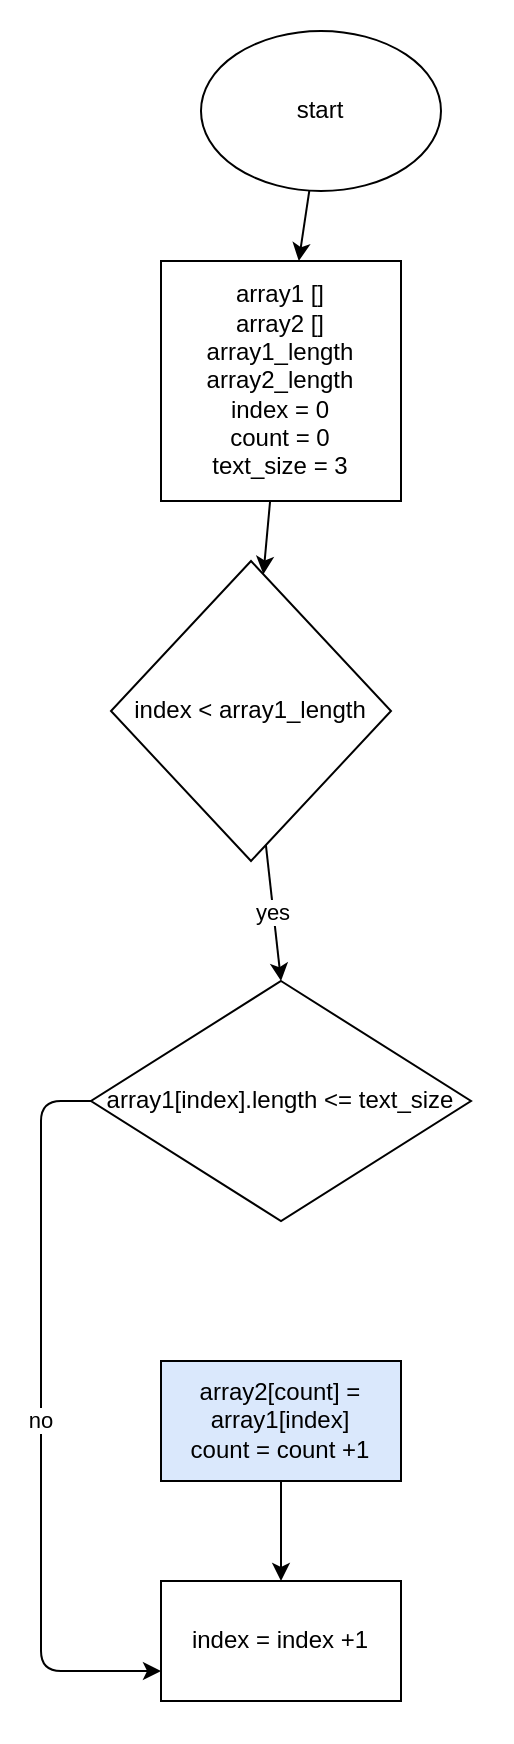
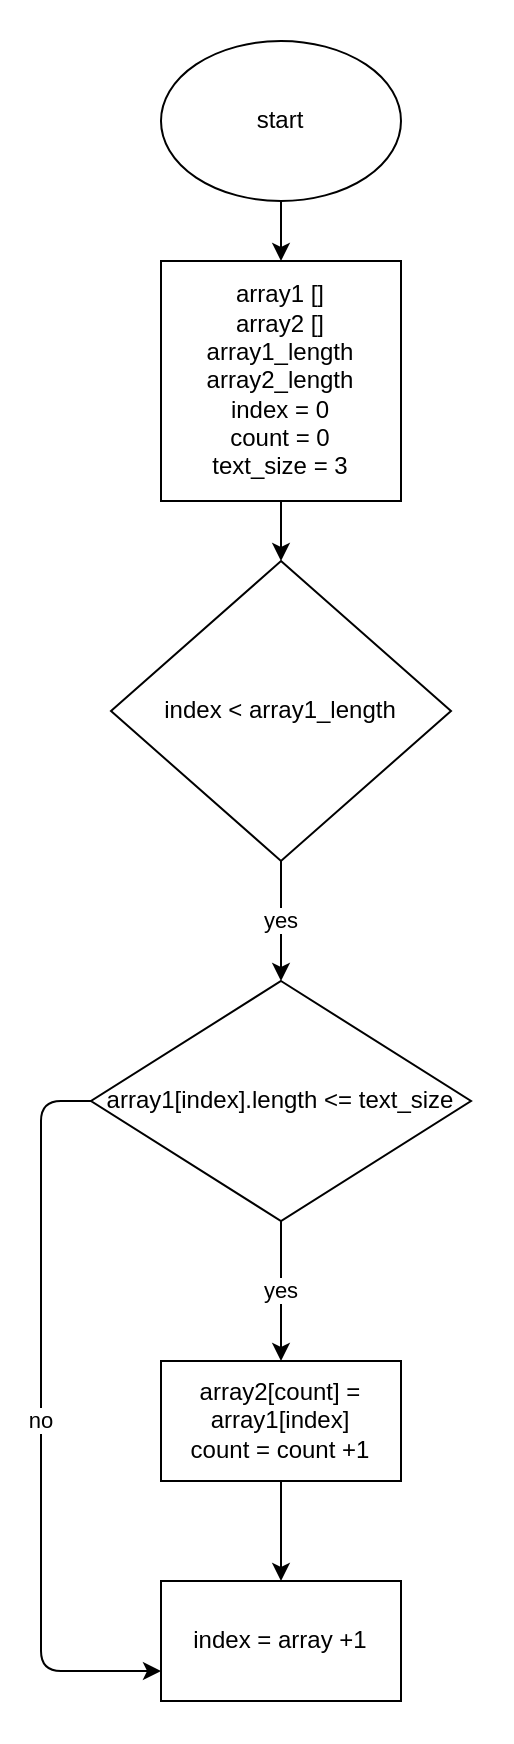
(321, 111) -> (281, 121)
(251, 711) -> (281, 711)
none -> (281, 1284)
(281, 1421) -> (281, 1421)
(281, 1641) -> (281, 1641)
